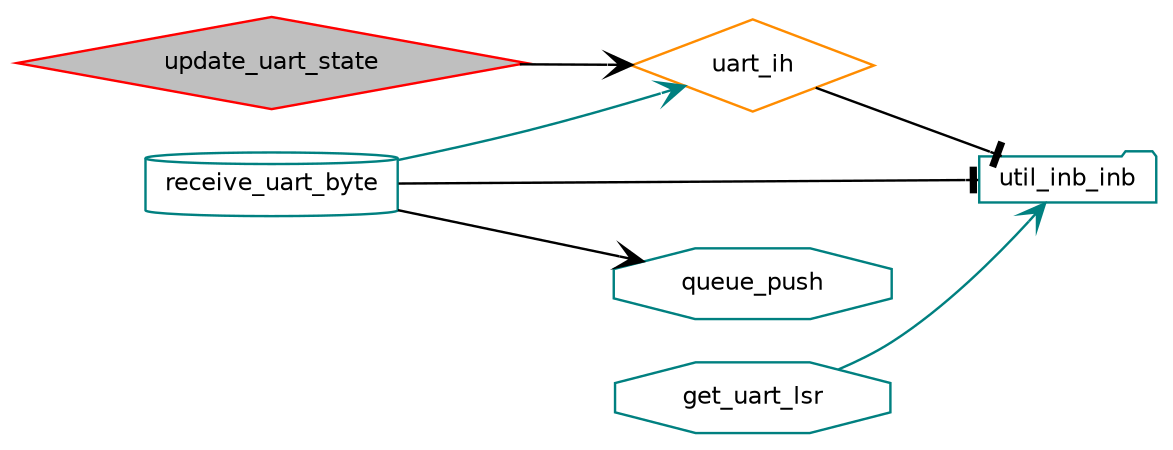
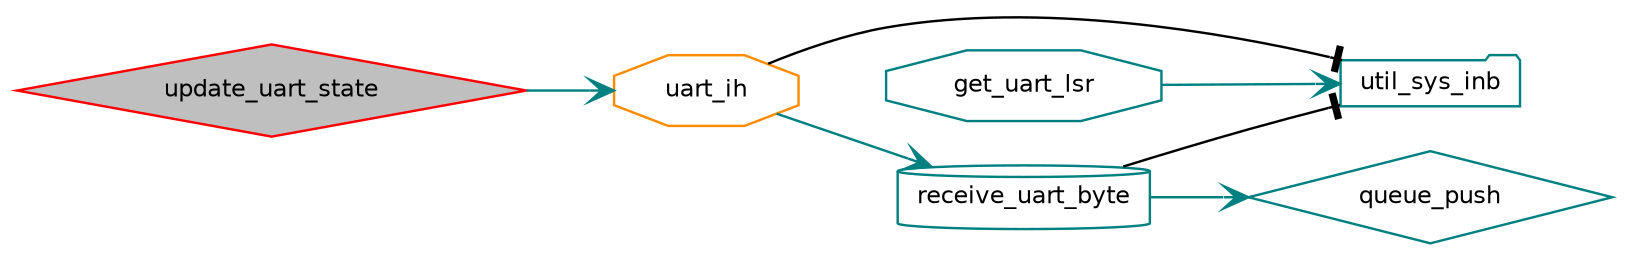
(564, 65) -> (558, 91)
(753, 65) -> (706, 91)
(530, 130) -> (842, 136)
(1068, 179) -> (1430, 83)
(509, 233) -> (1187, 197)
(753, 284) -> (1430, 197)
